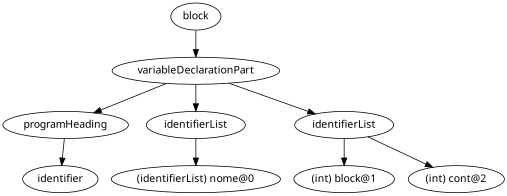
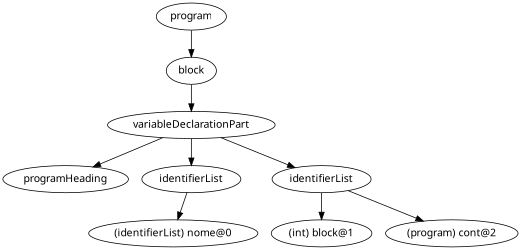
none -> (191, 17)
(60, 179) -> none
(456, 179) -> (452, 233)
